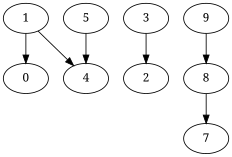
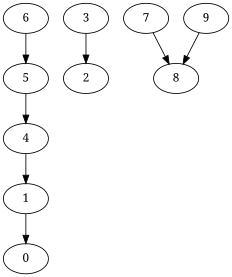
none -> (26, 18)
(53, 45) -> (26, 165)
(206, 104) -> (159, 45)
